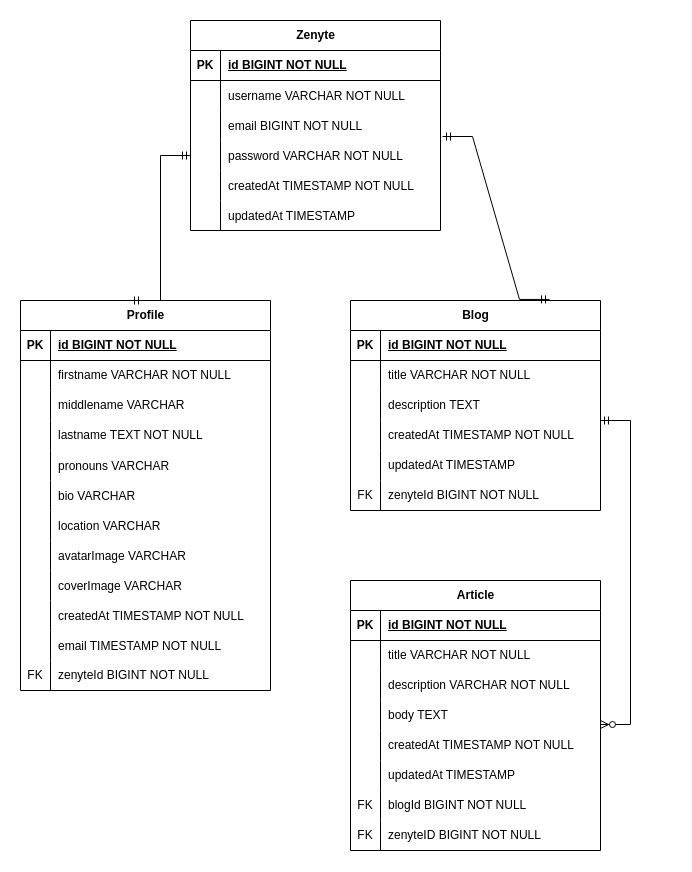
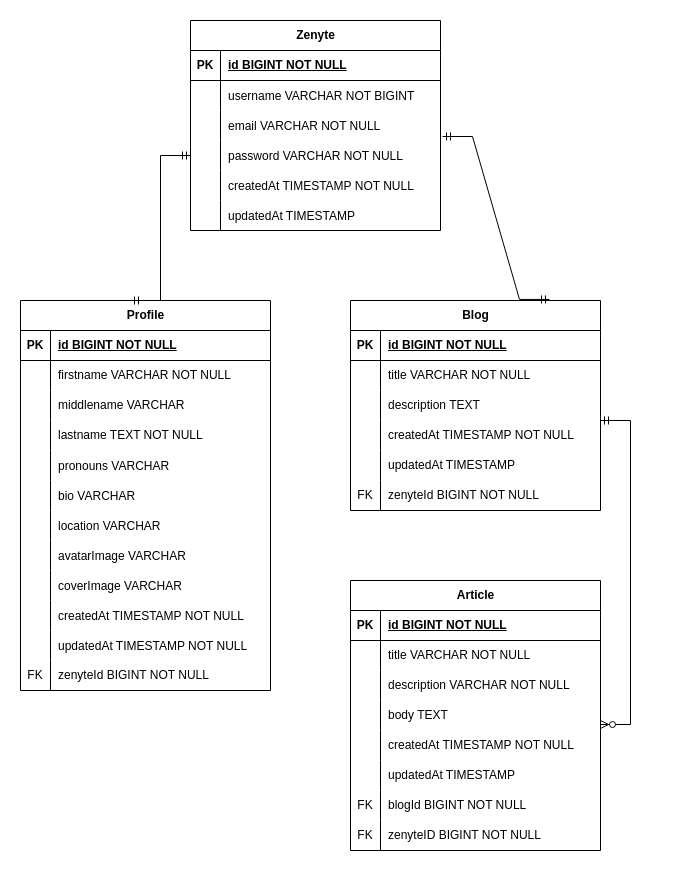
(307, 96) -> (314, 96)
(291, 126) -> (294, 126)
(131, 646) -> (147, 646)
